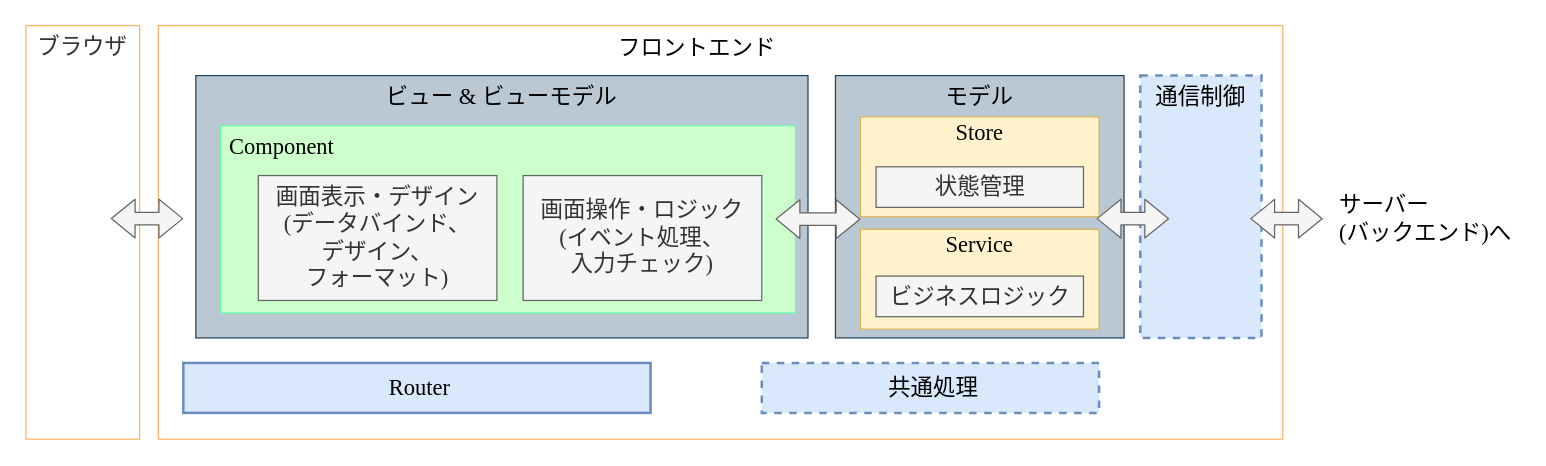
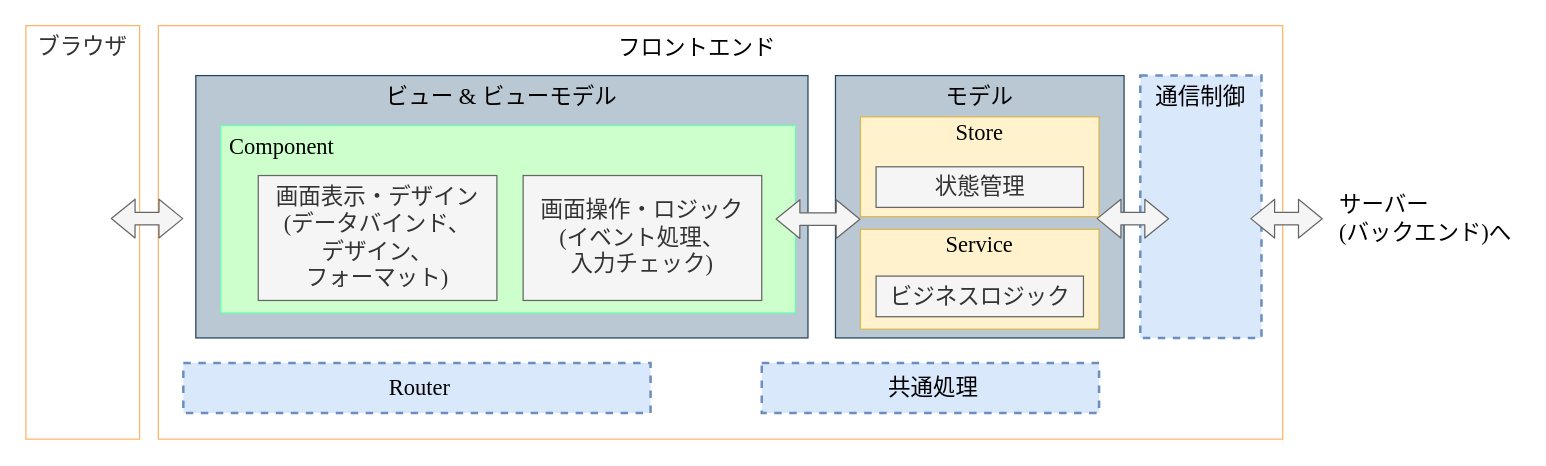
(417, 388) -> (417, 388)
